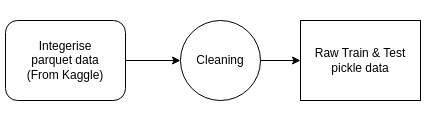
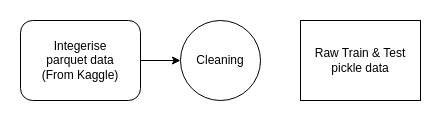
(66, 61) -> (81, 61)
(277, 61) -> none
